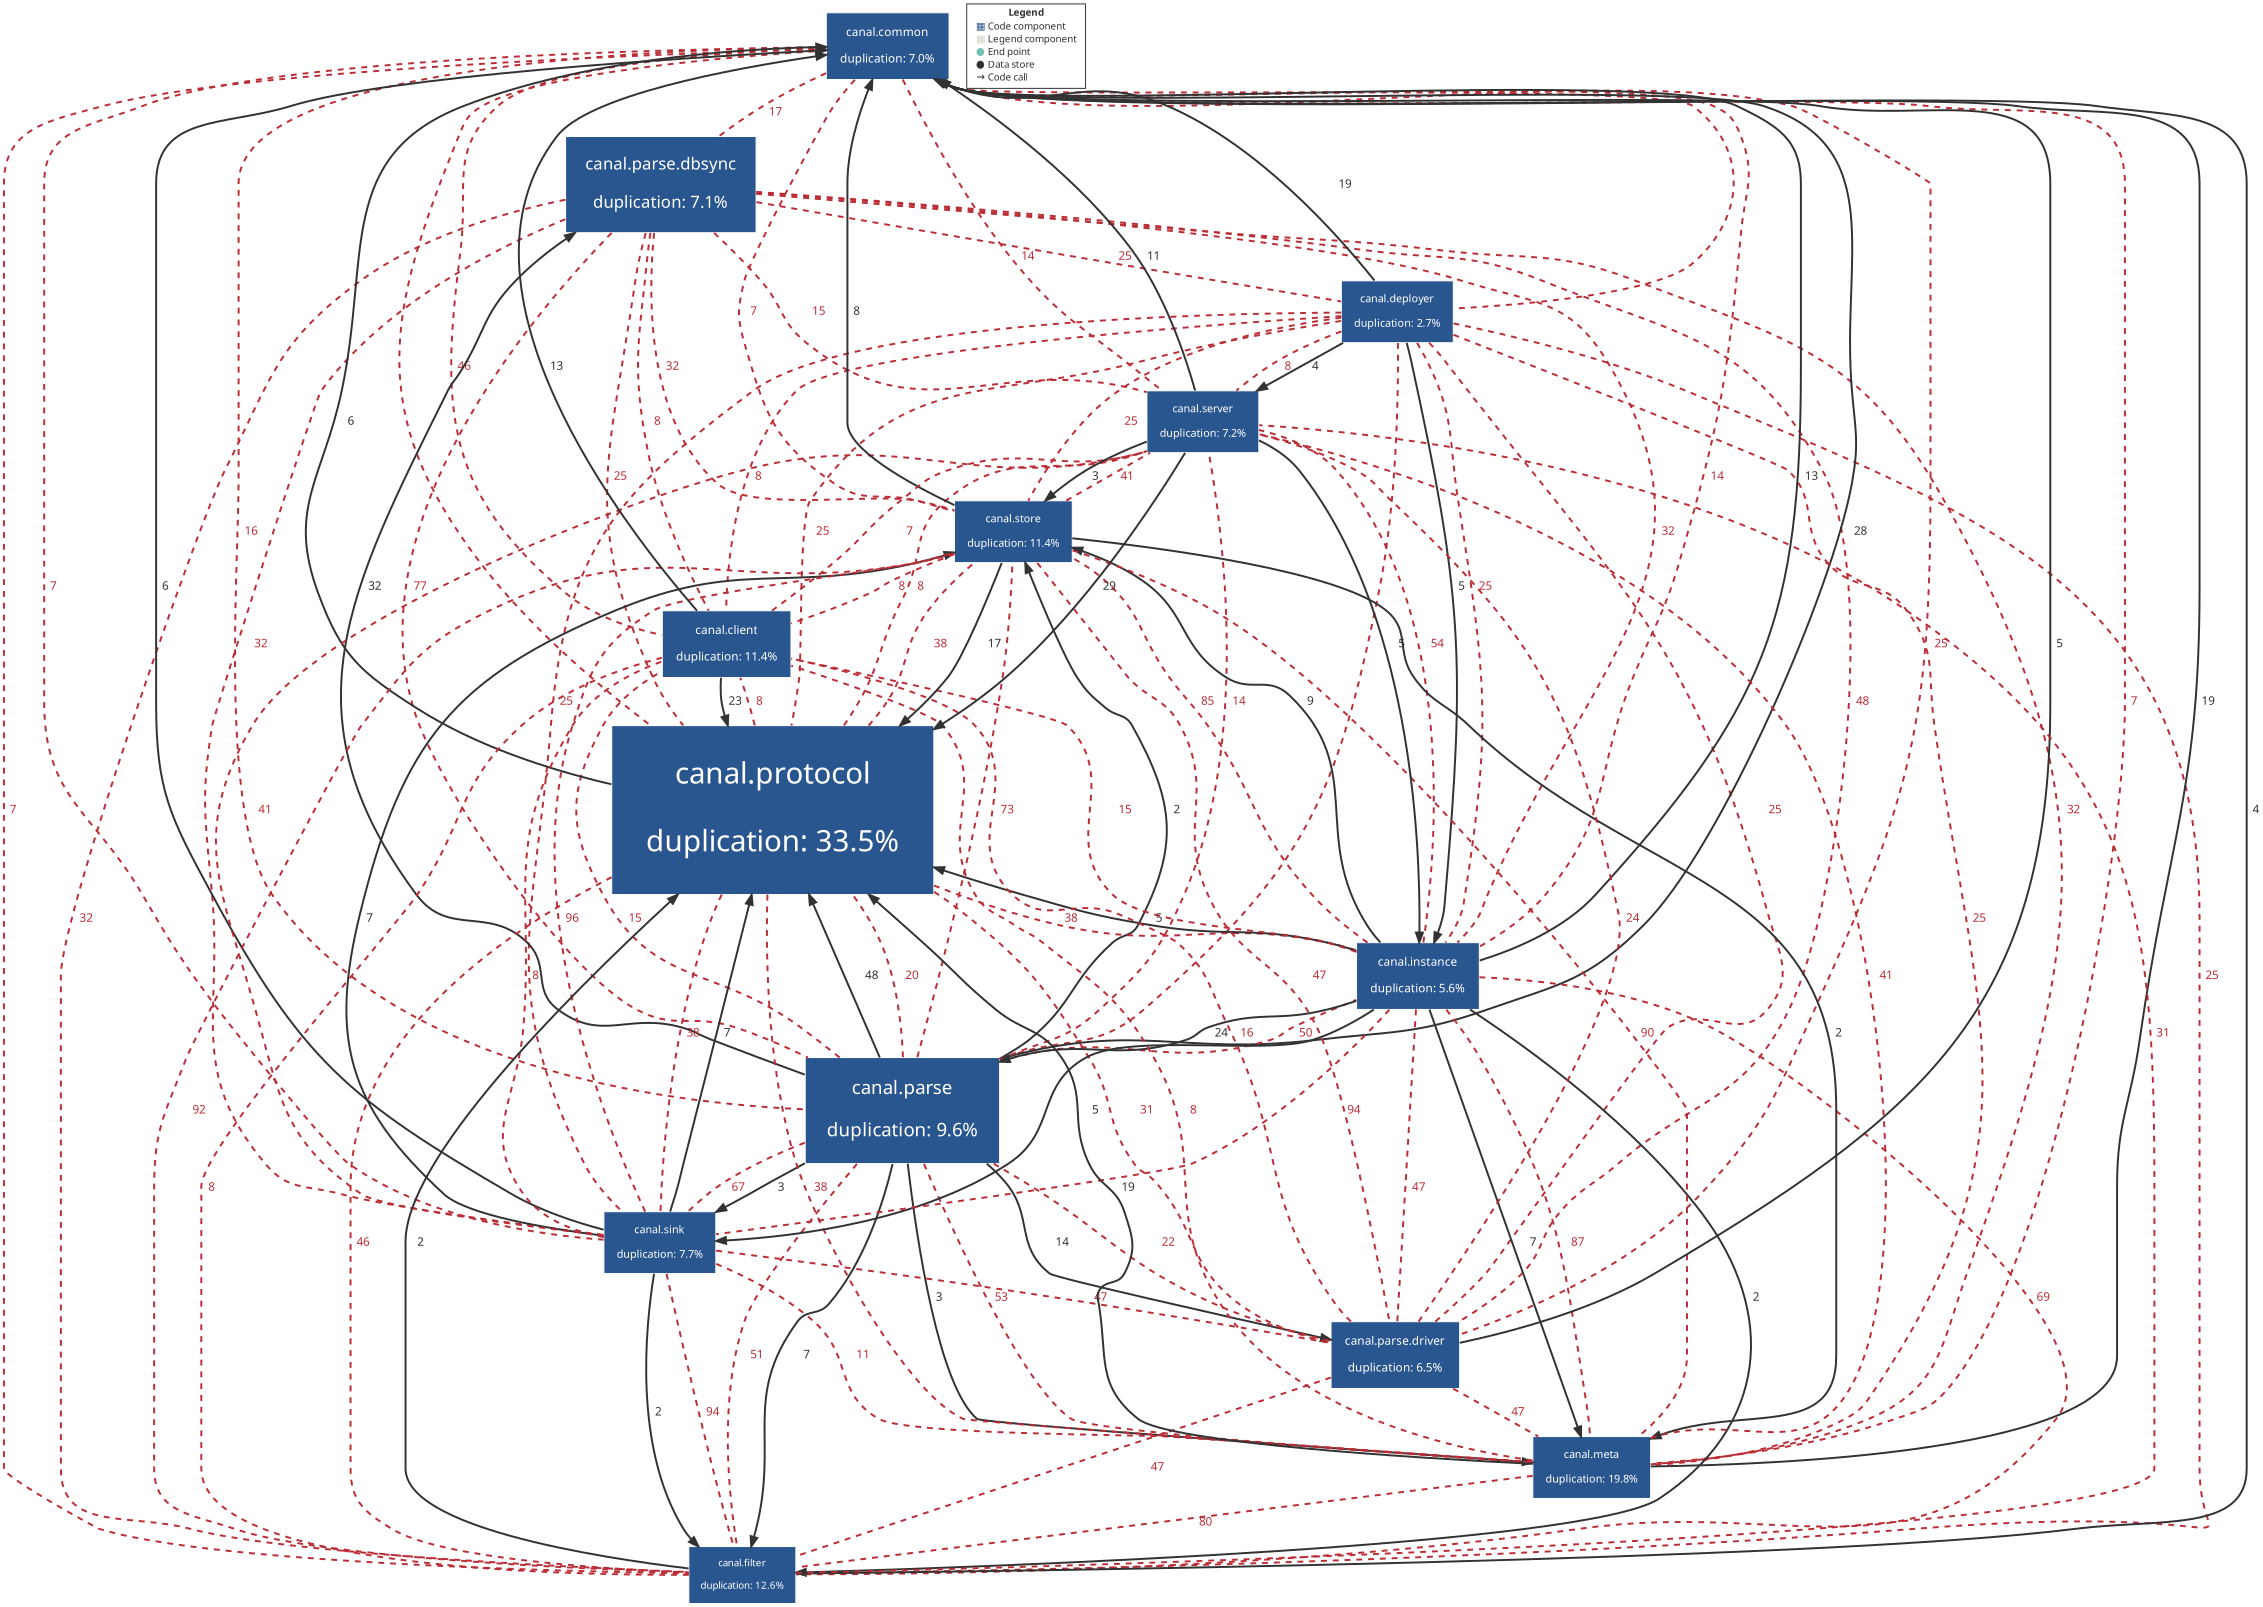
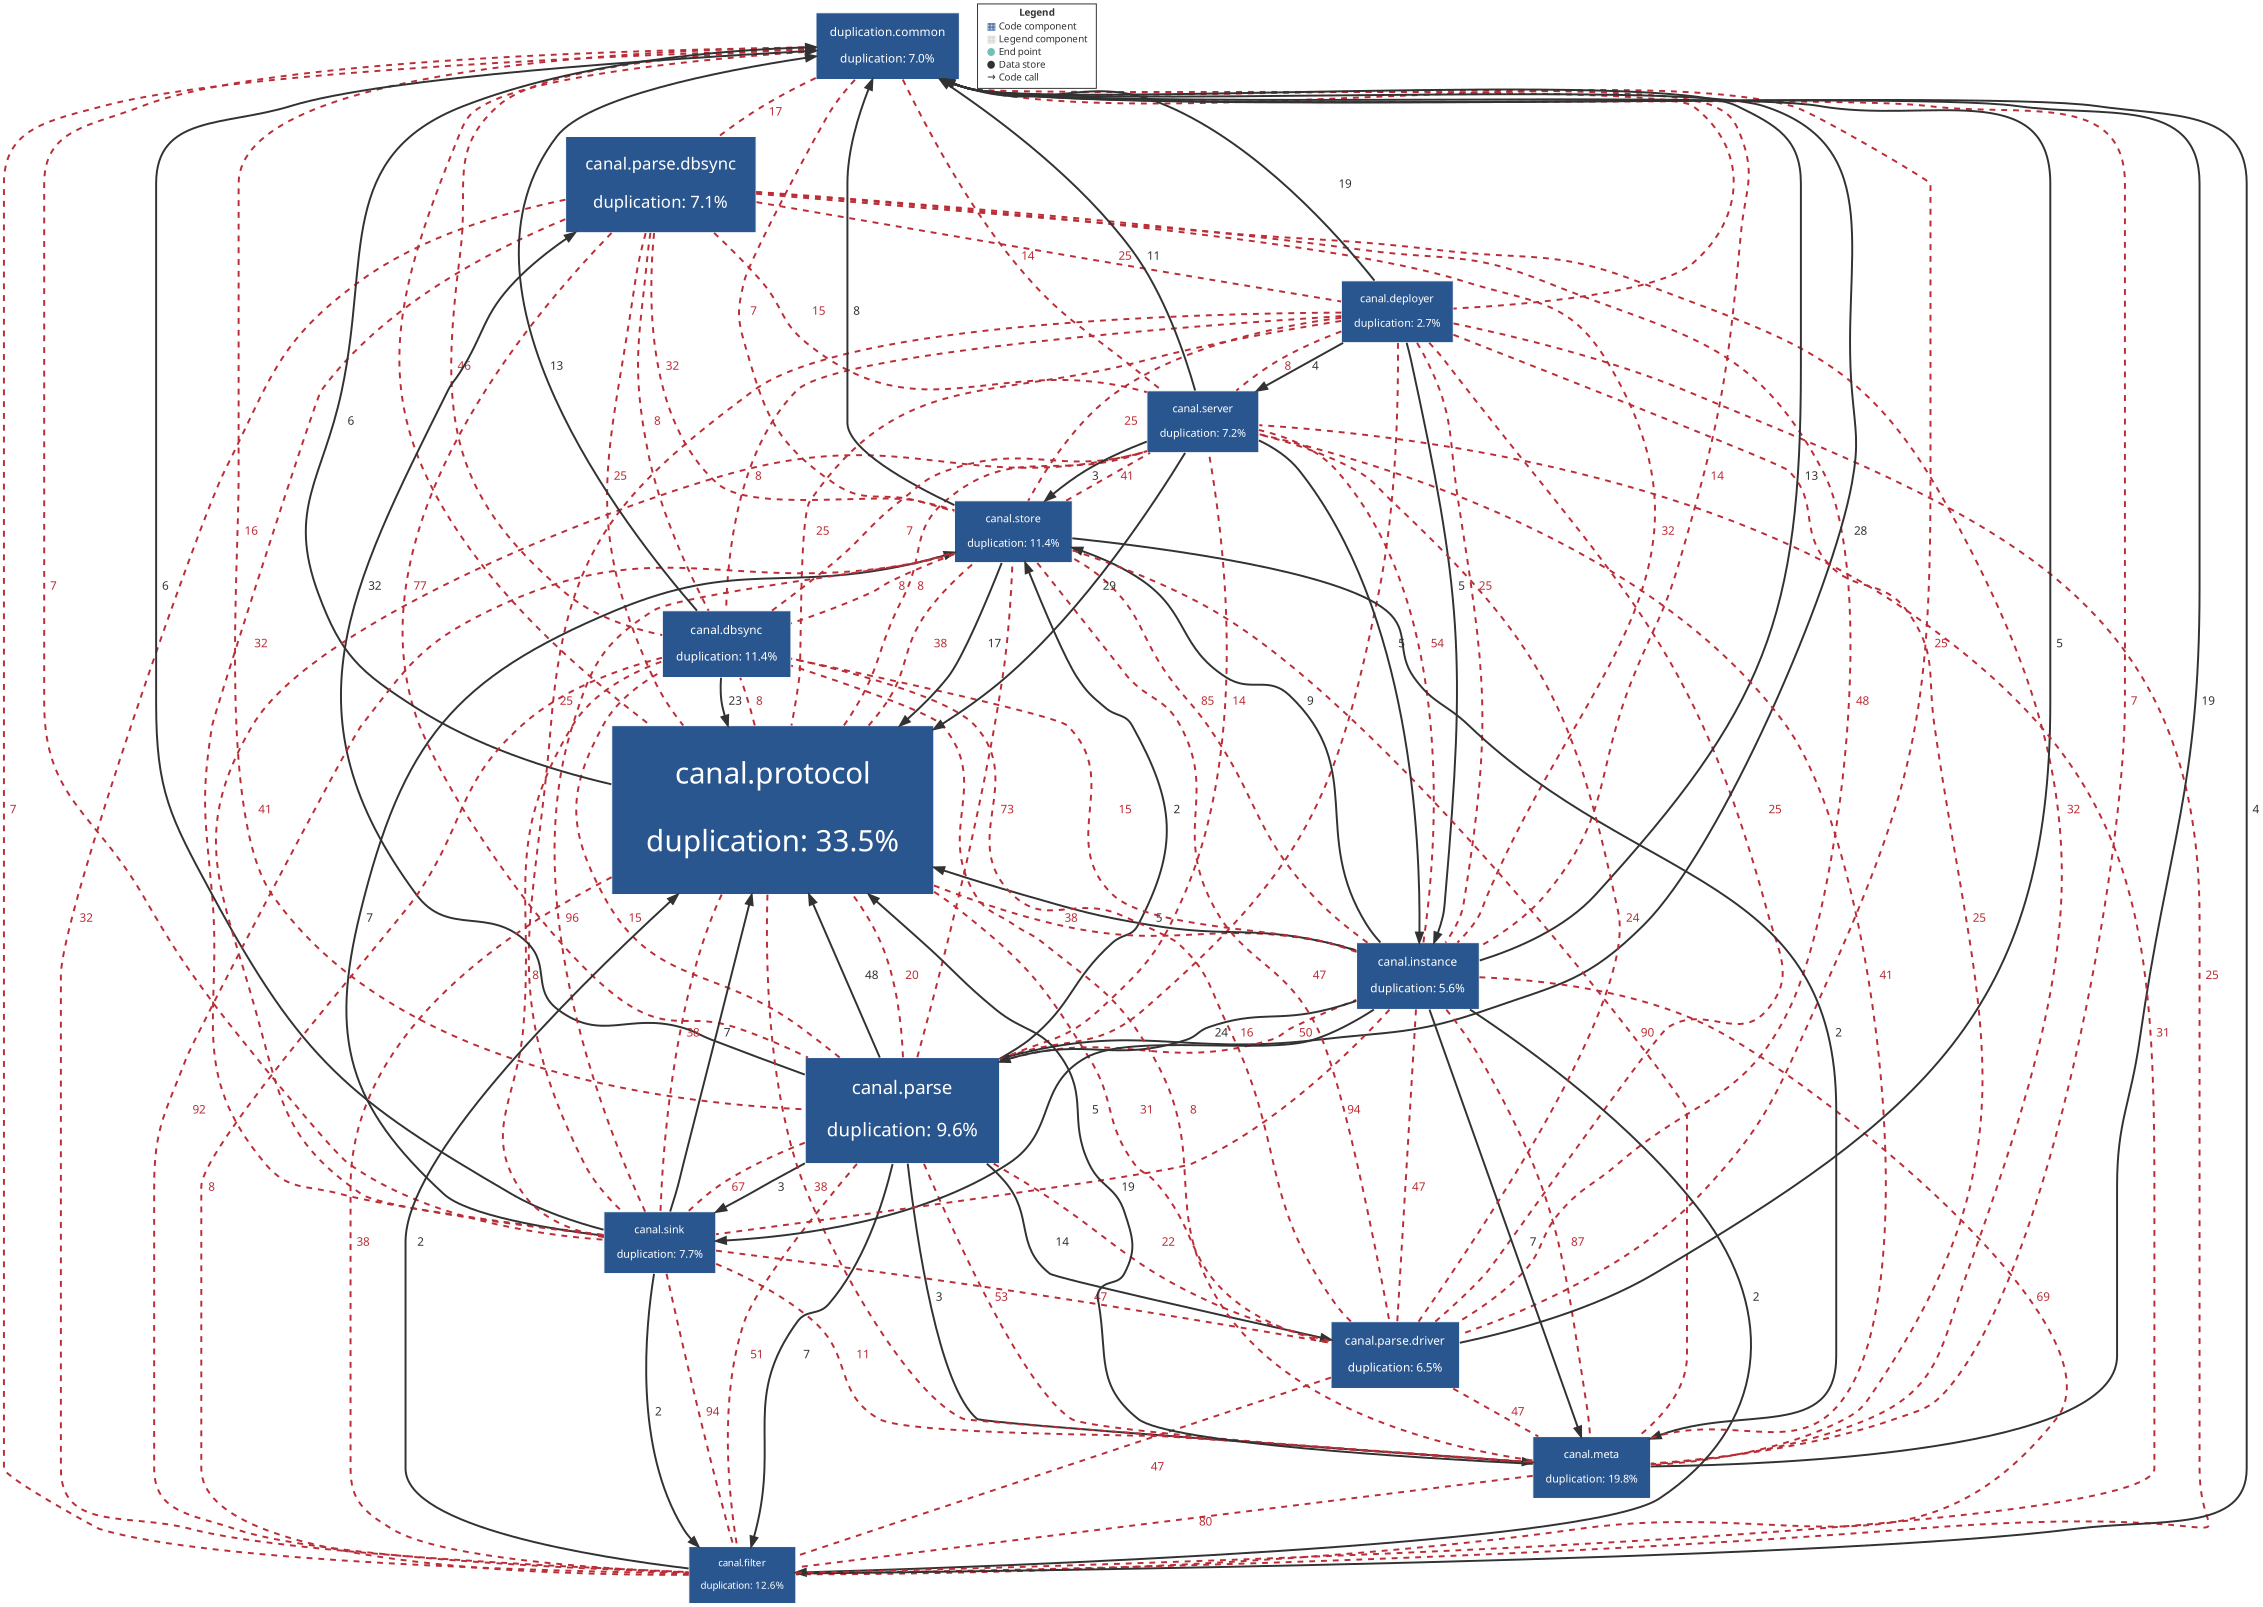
(888, 46) -> (888, 46)
(727, 644) -> (727, 644)
(360, 1243) -> (360, 1243)
